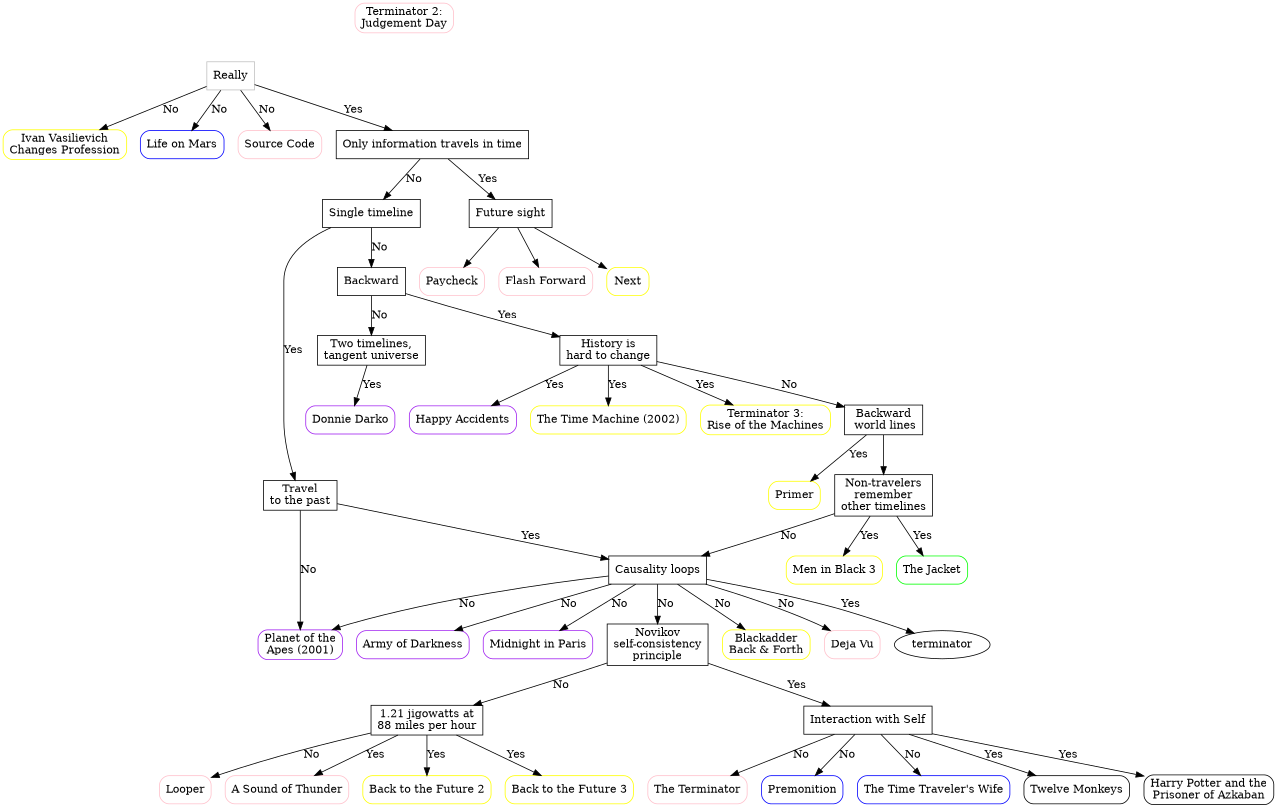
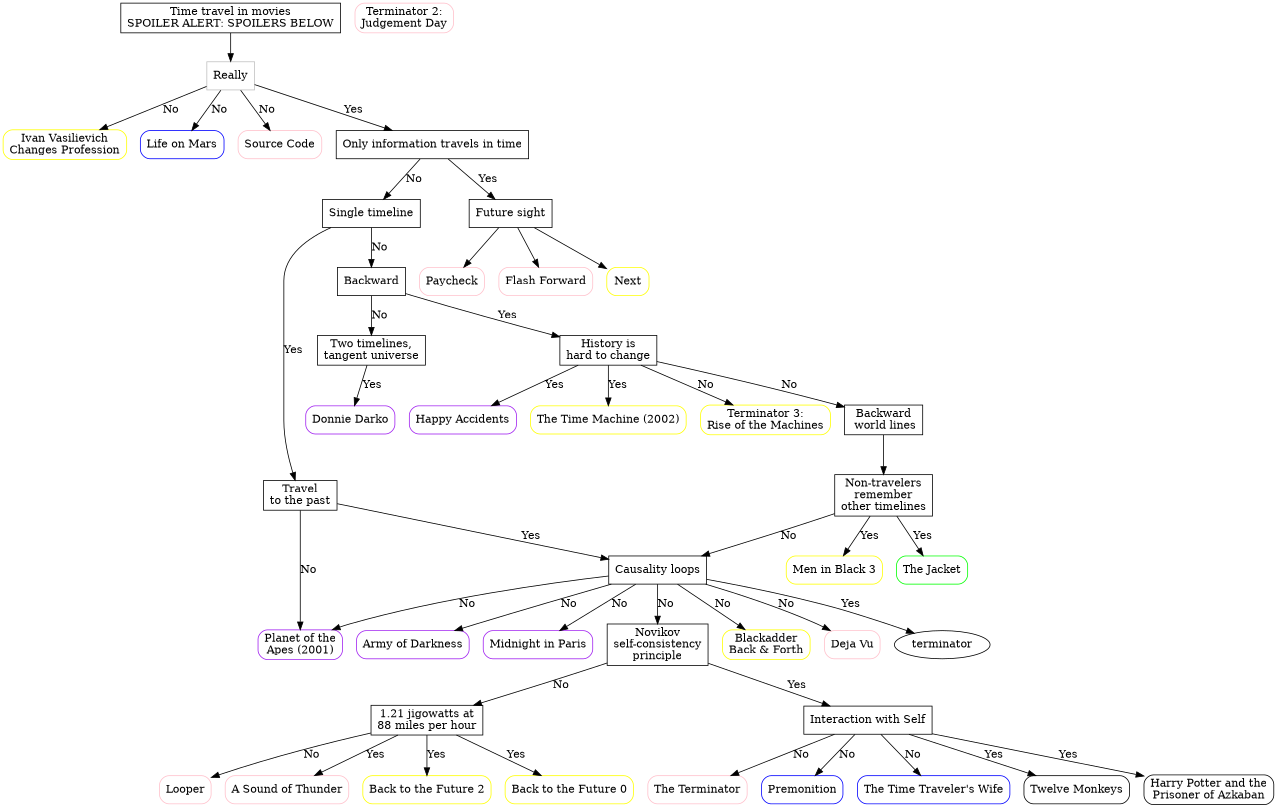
none -> (231, 18)
(706, 385) -> (706, 385)
(794, 495) -> none
(569, 790) -> (569, 790)
